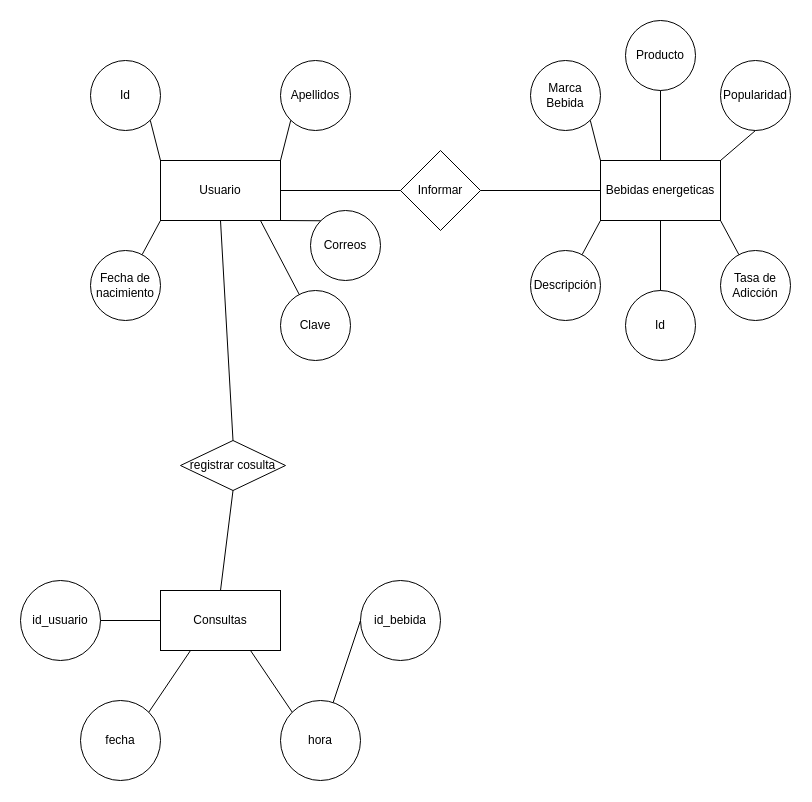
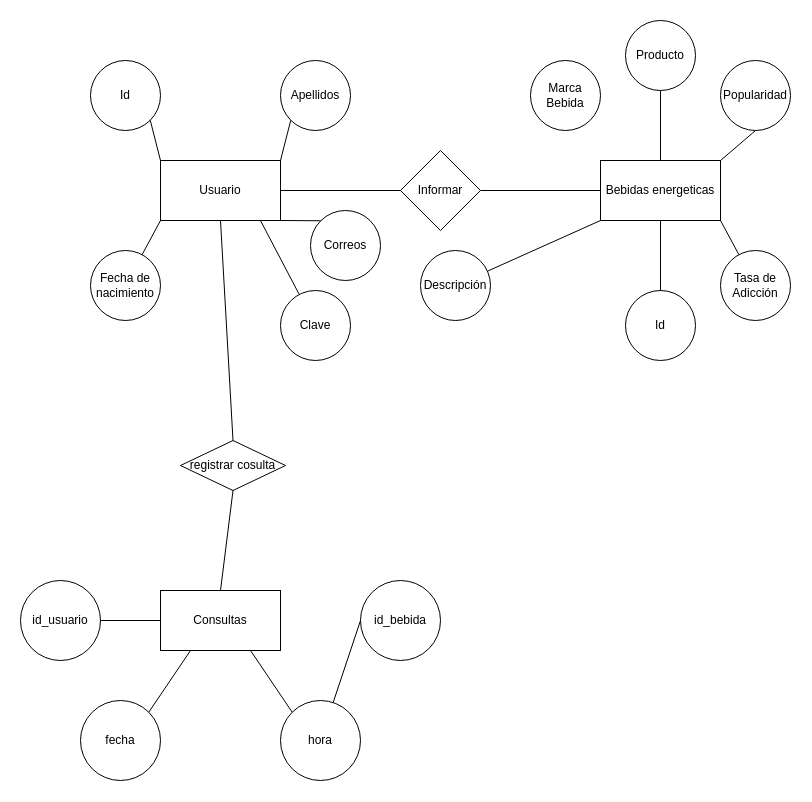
(596, 141) -> none
(566, 286) -> (456, 286)
